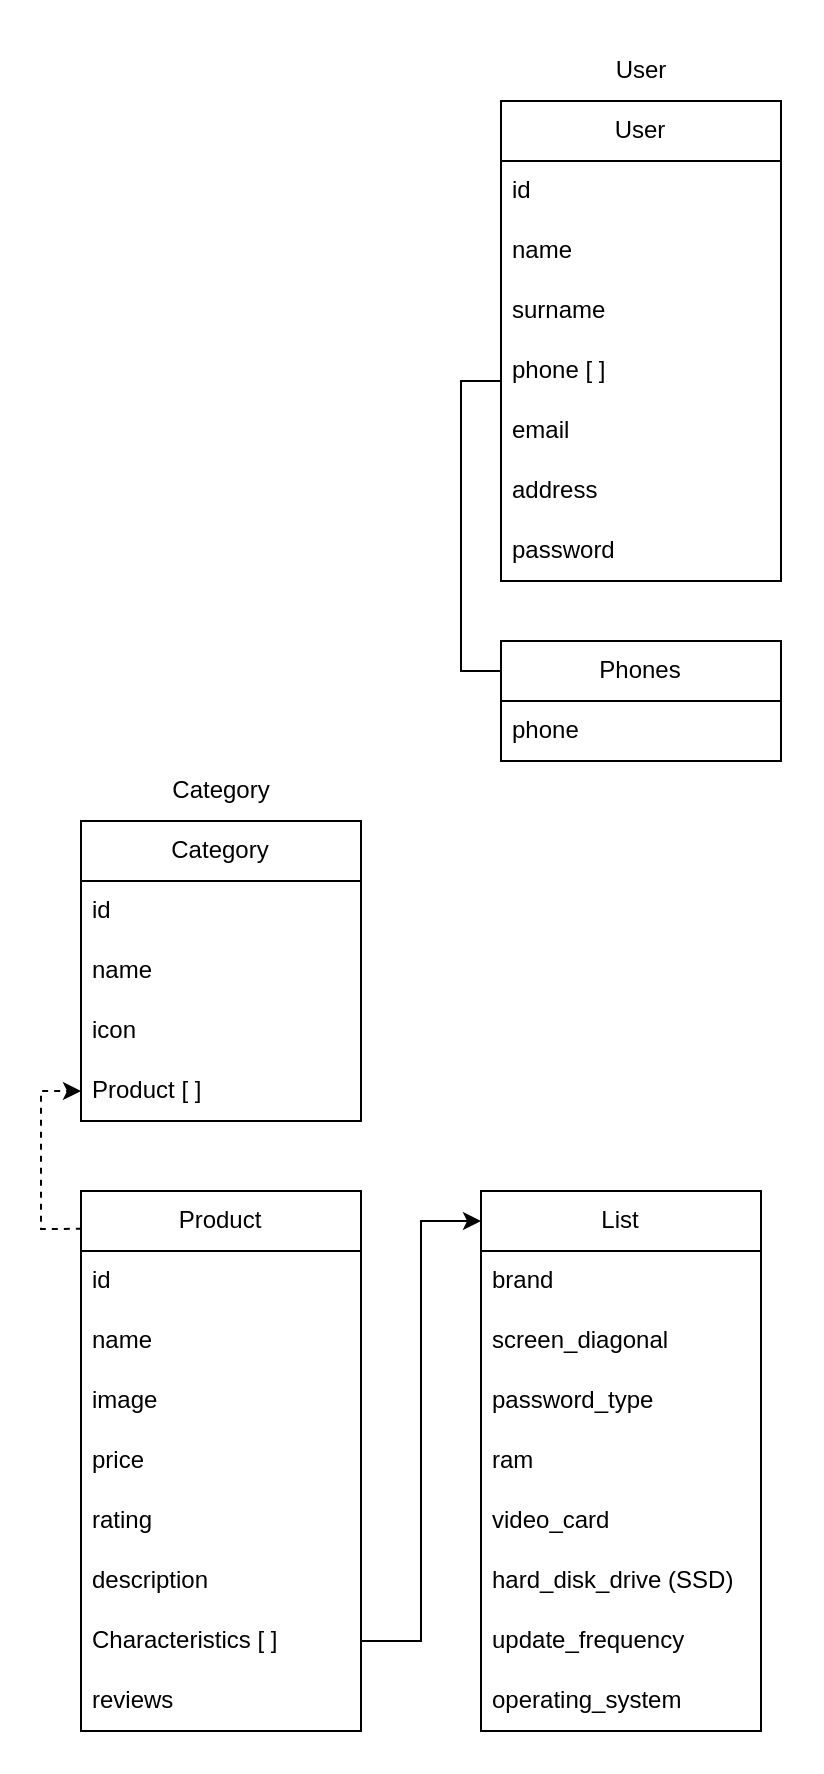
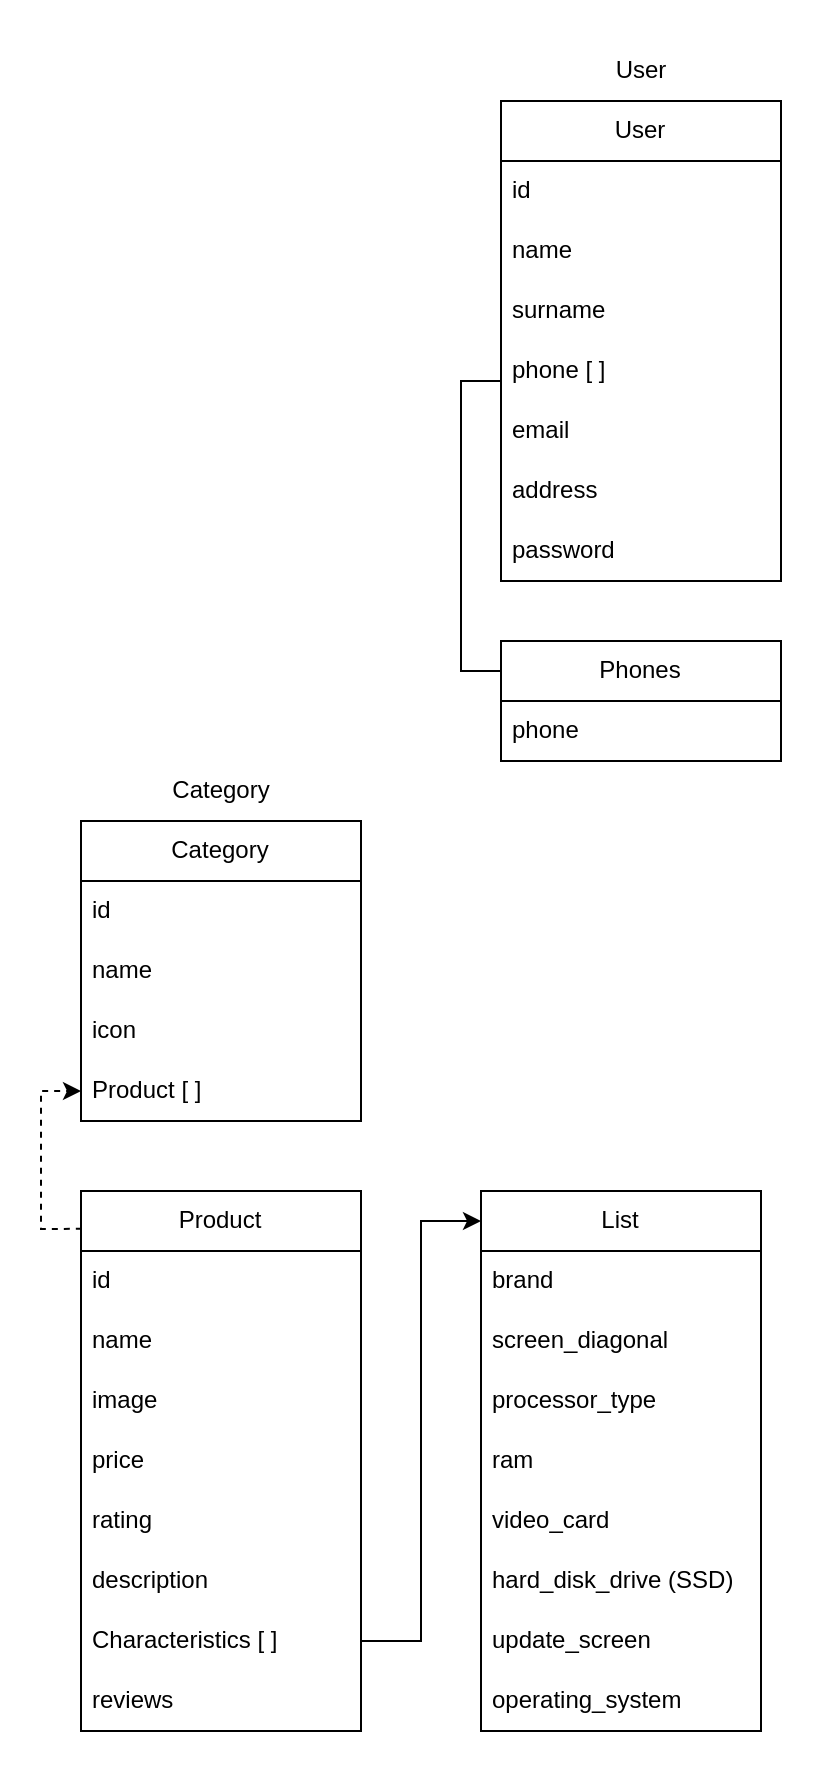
(580, 1401) -> (587, 1401)
(601, 1641) -> (580, 1641)
